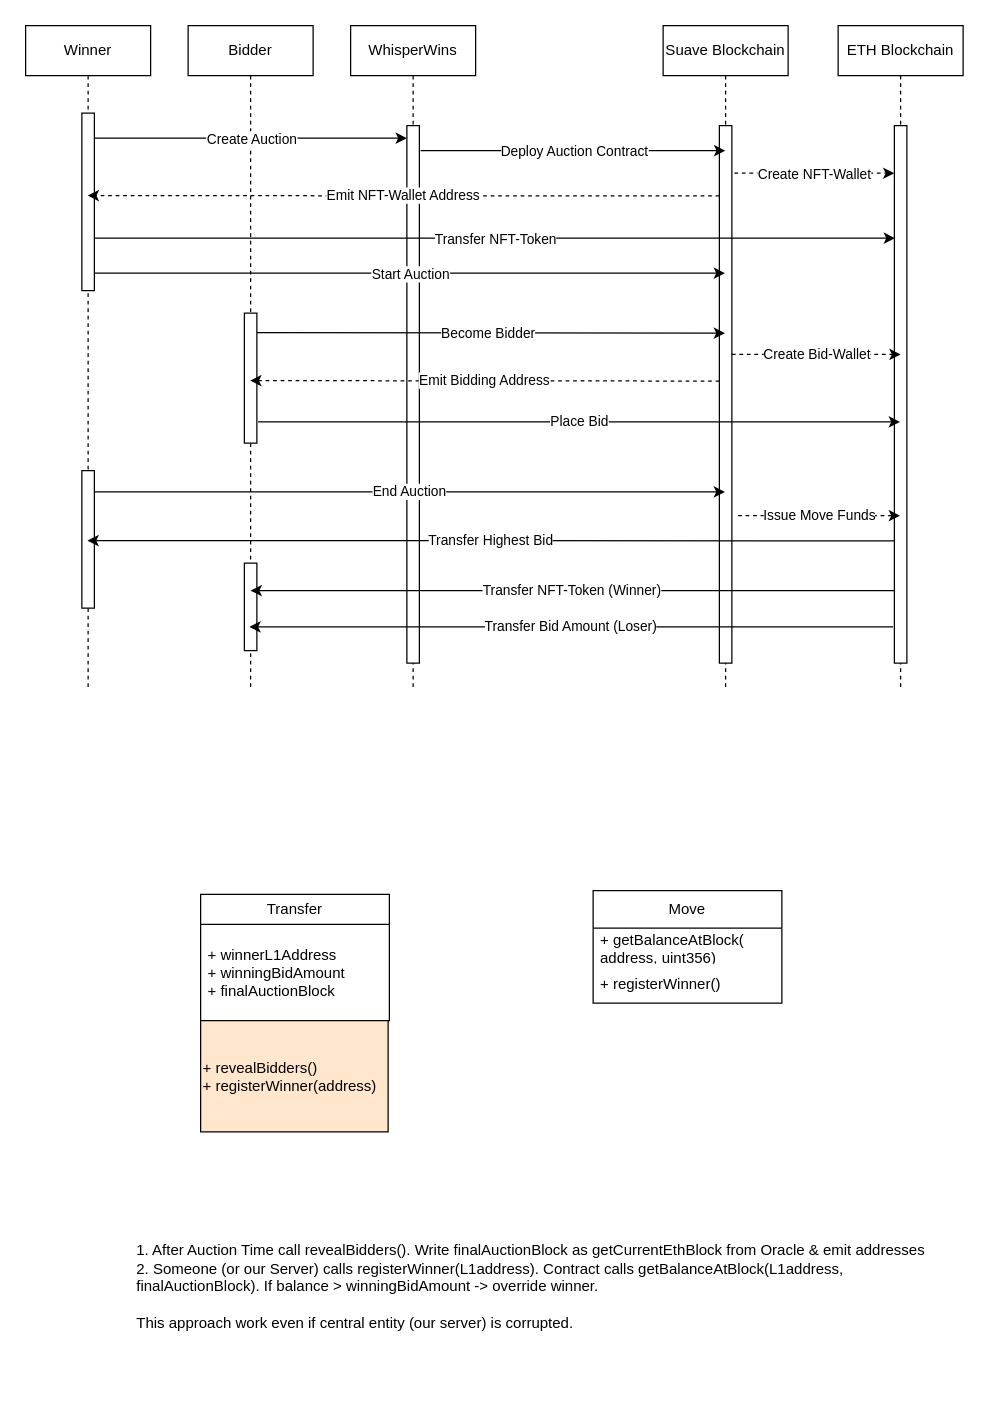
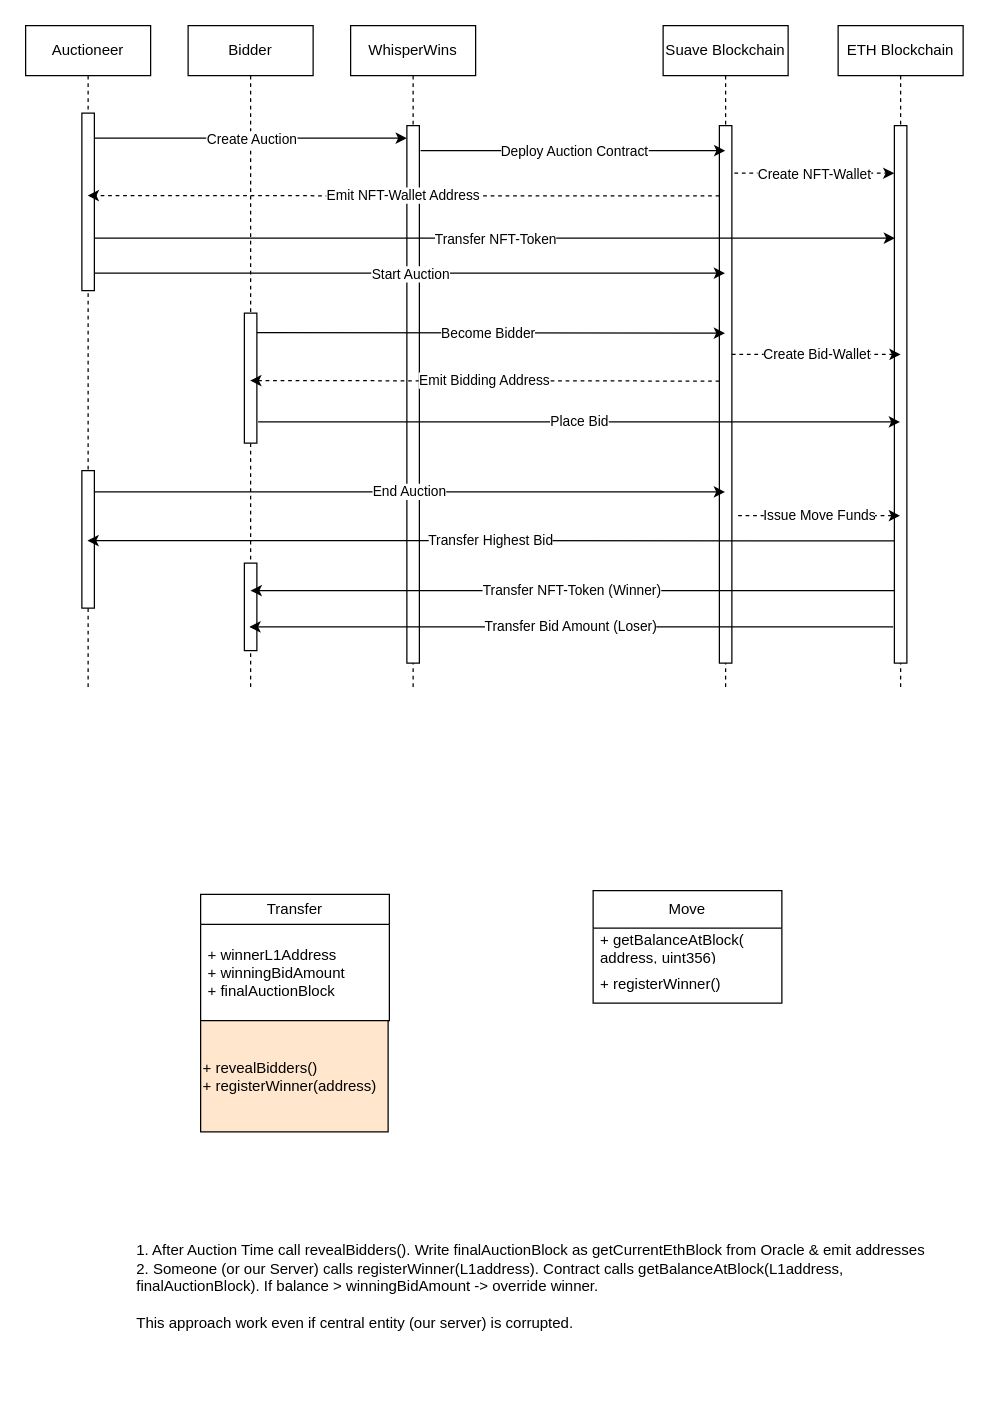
(88, 51) -> (88, 51)
